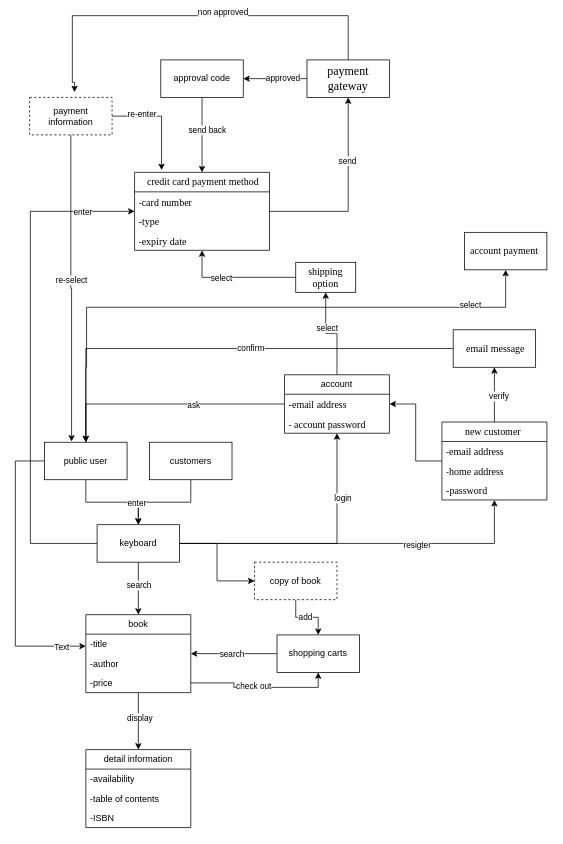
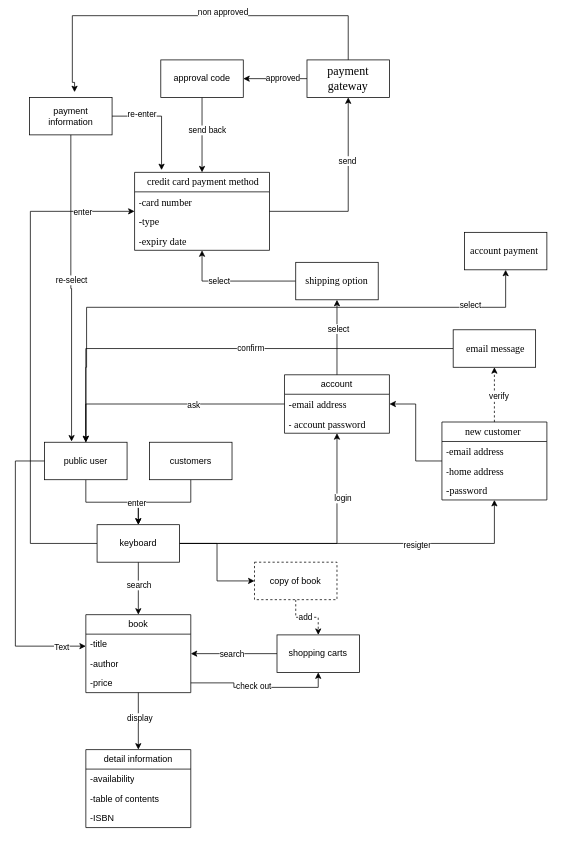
(71, 116) -> (71, 116)
(326, 277) -> (337, 281)
(495, 383) -> (495, 383)
(318, 619) -> (318, 619)
